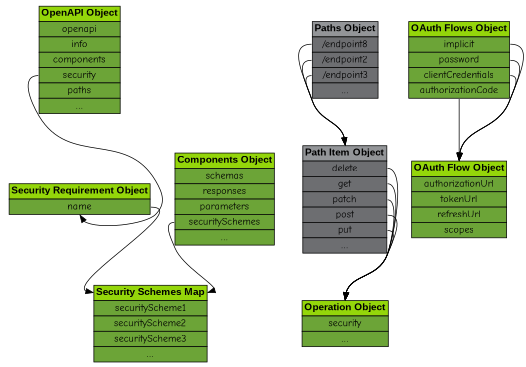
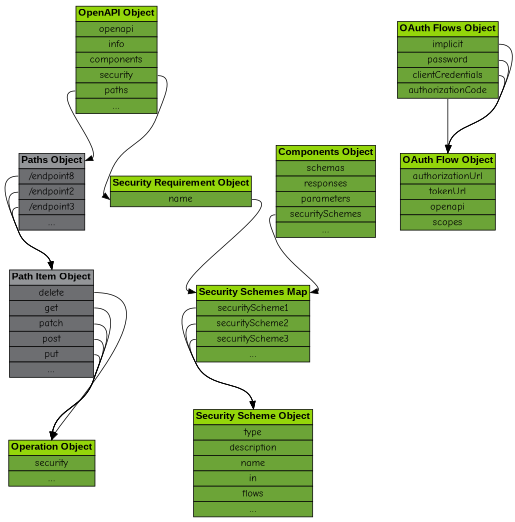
none -> (78, 123)
(459, 214) -> (448, 207)
none -> (253, 463)
